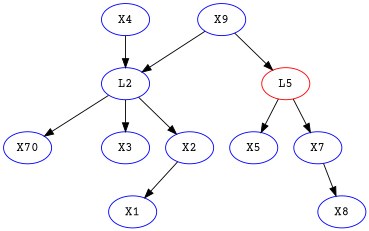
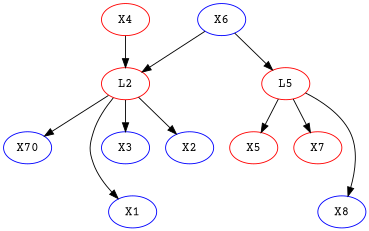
(126, 20) -> (126, 20)
(222, 20) -> (222, 20)
(126, 84) -> (126, 84)
(254, 148) -> (254, 148)
(318, 148) -> (318, 148)
(328, 175) -> (349, 131)
(164, 177) -> (90, 145)
